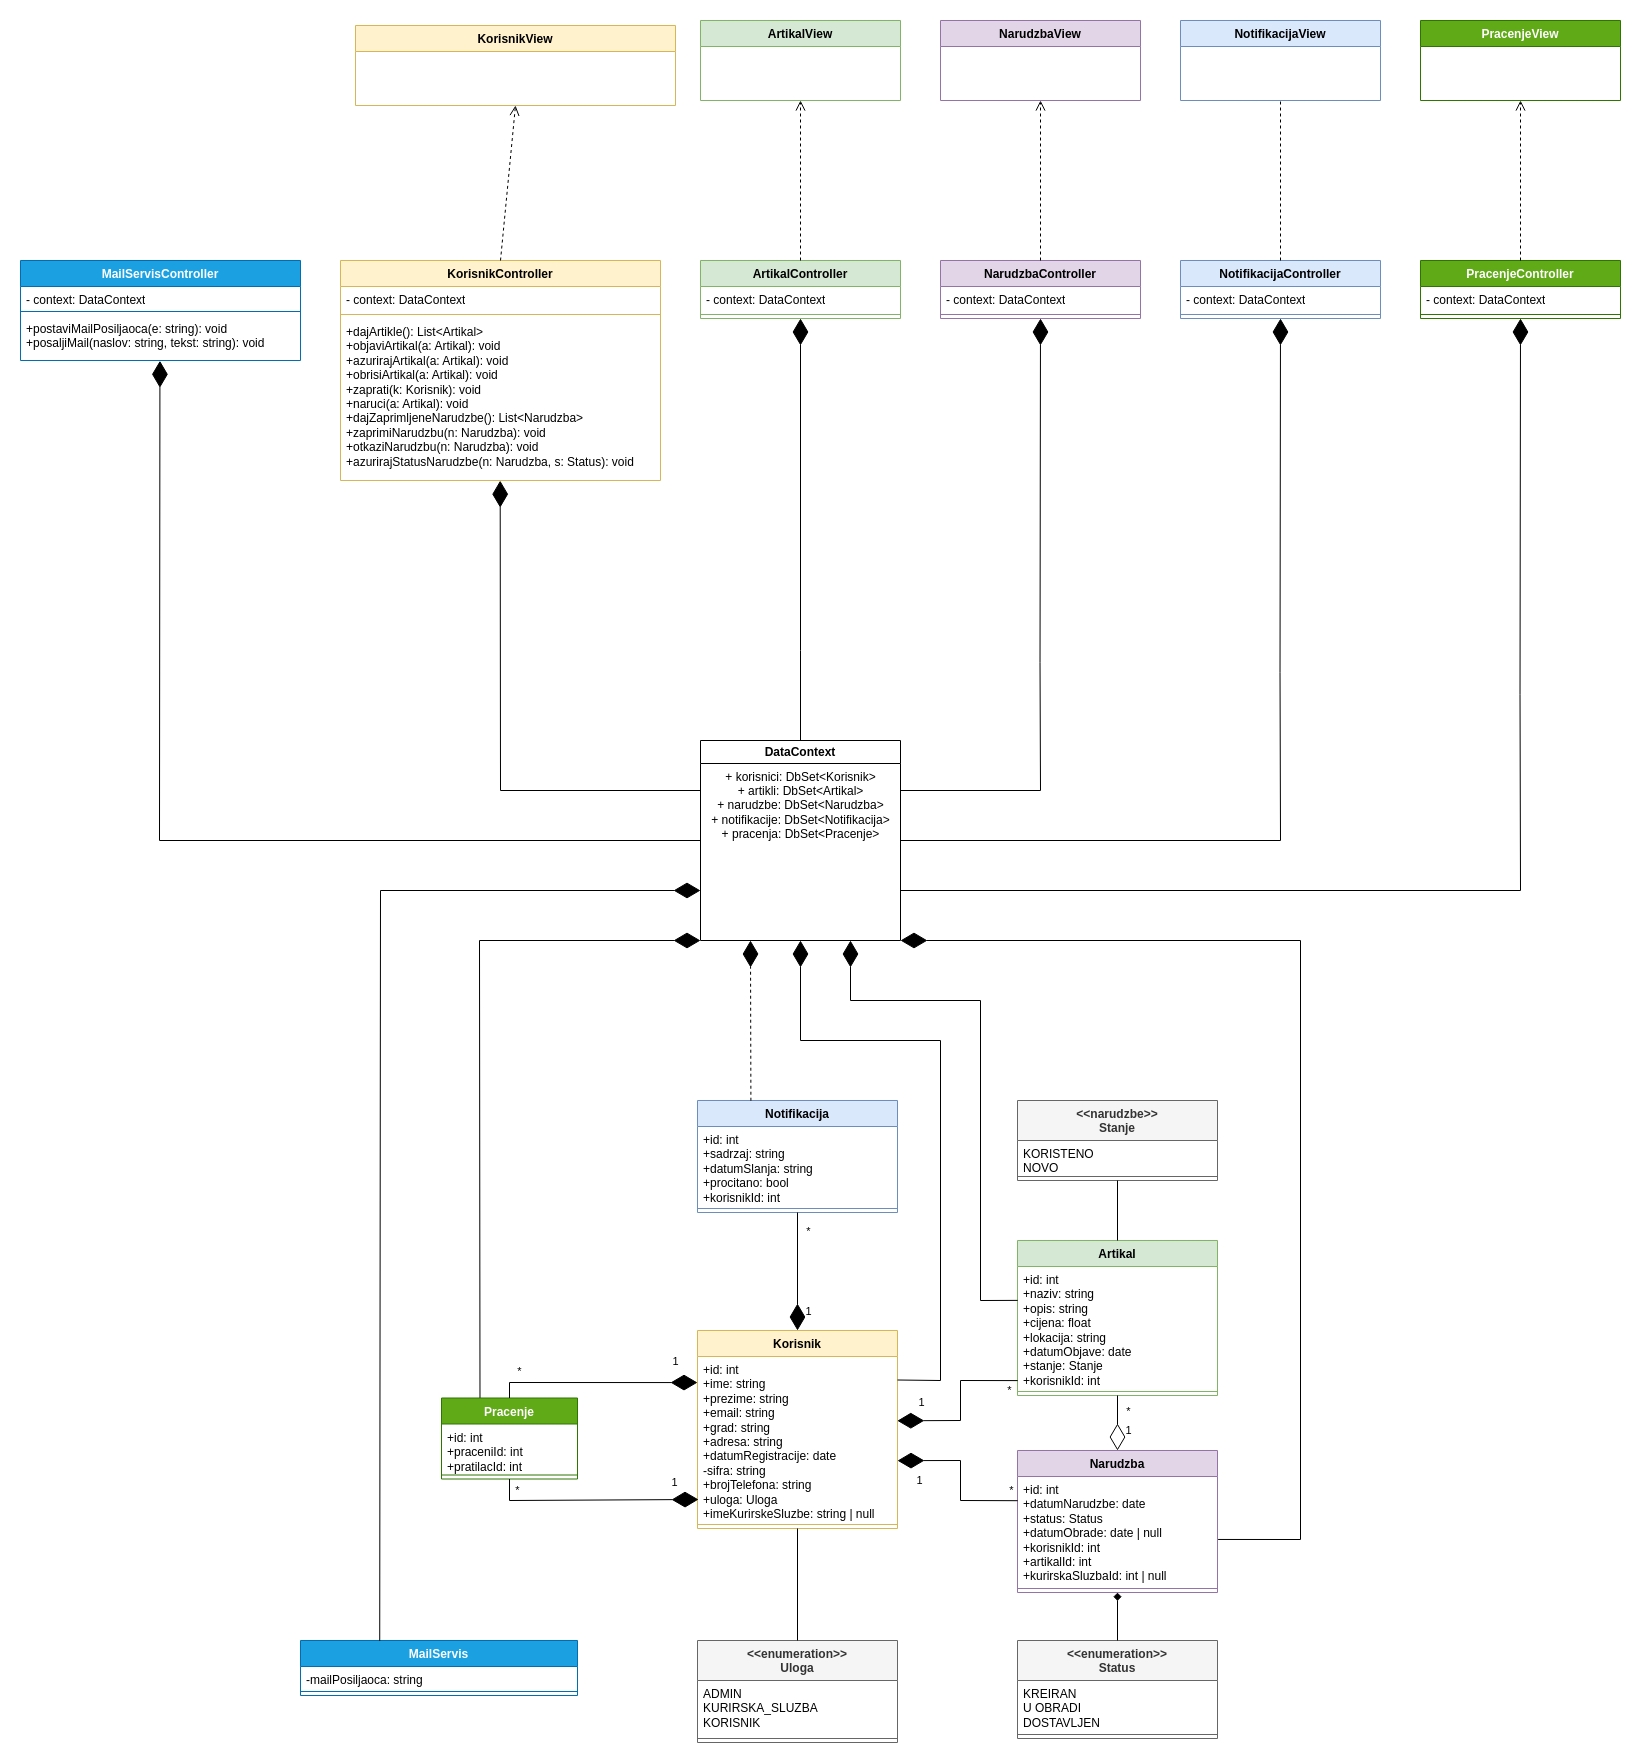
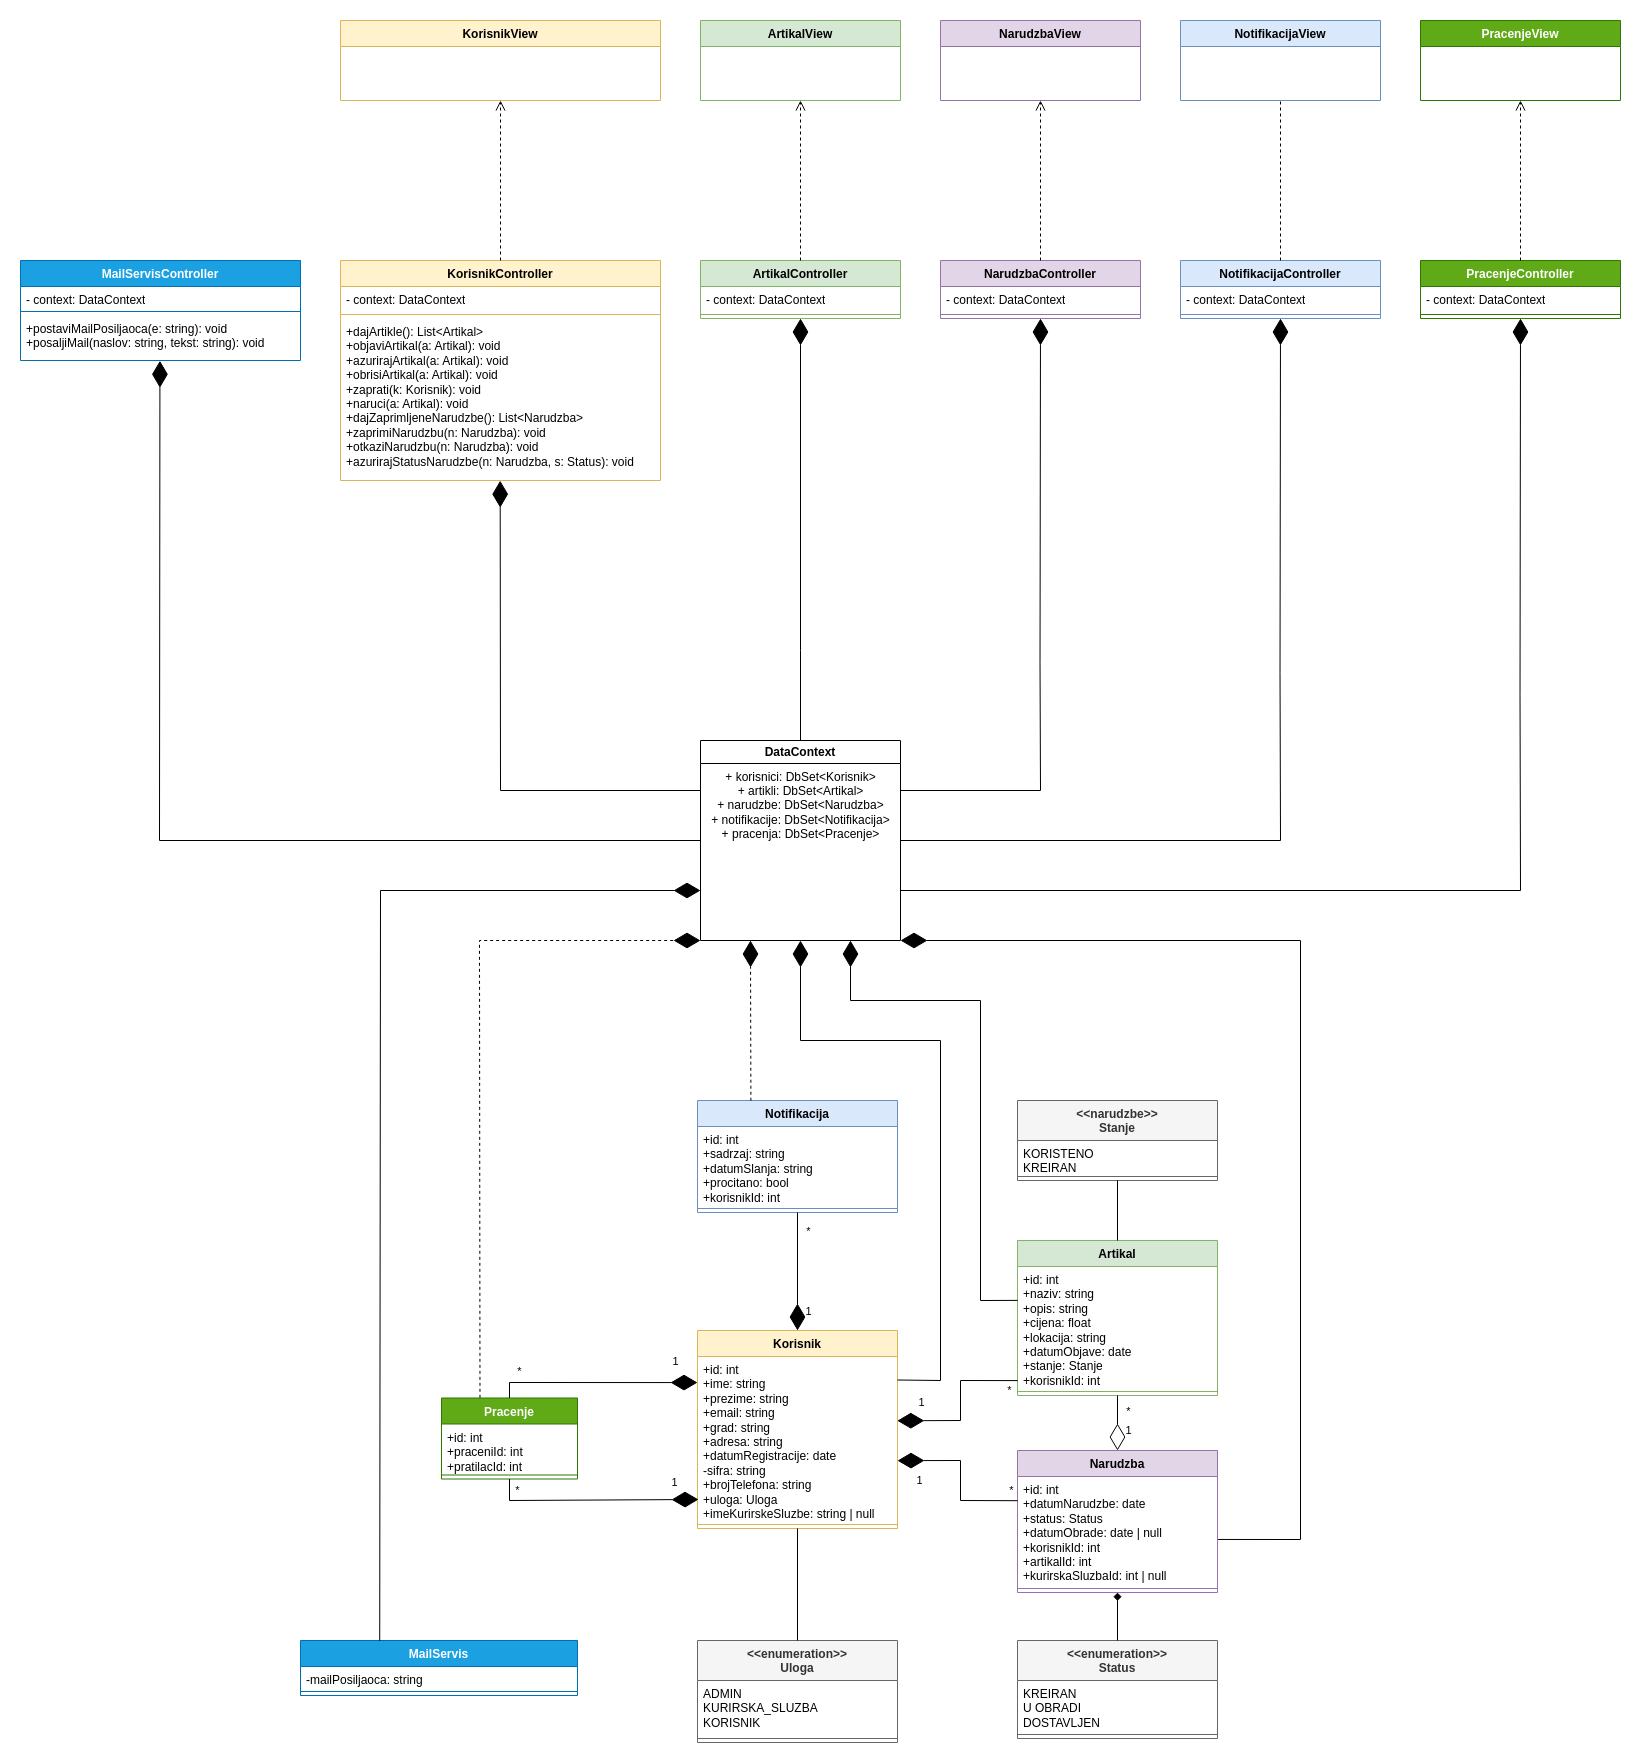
(516, 66) -> (501, 61)
(480, 1071) -> (480, 1071)
(1054, 1162) -> (1054, 1162)
